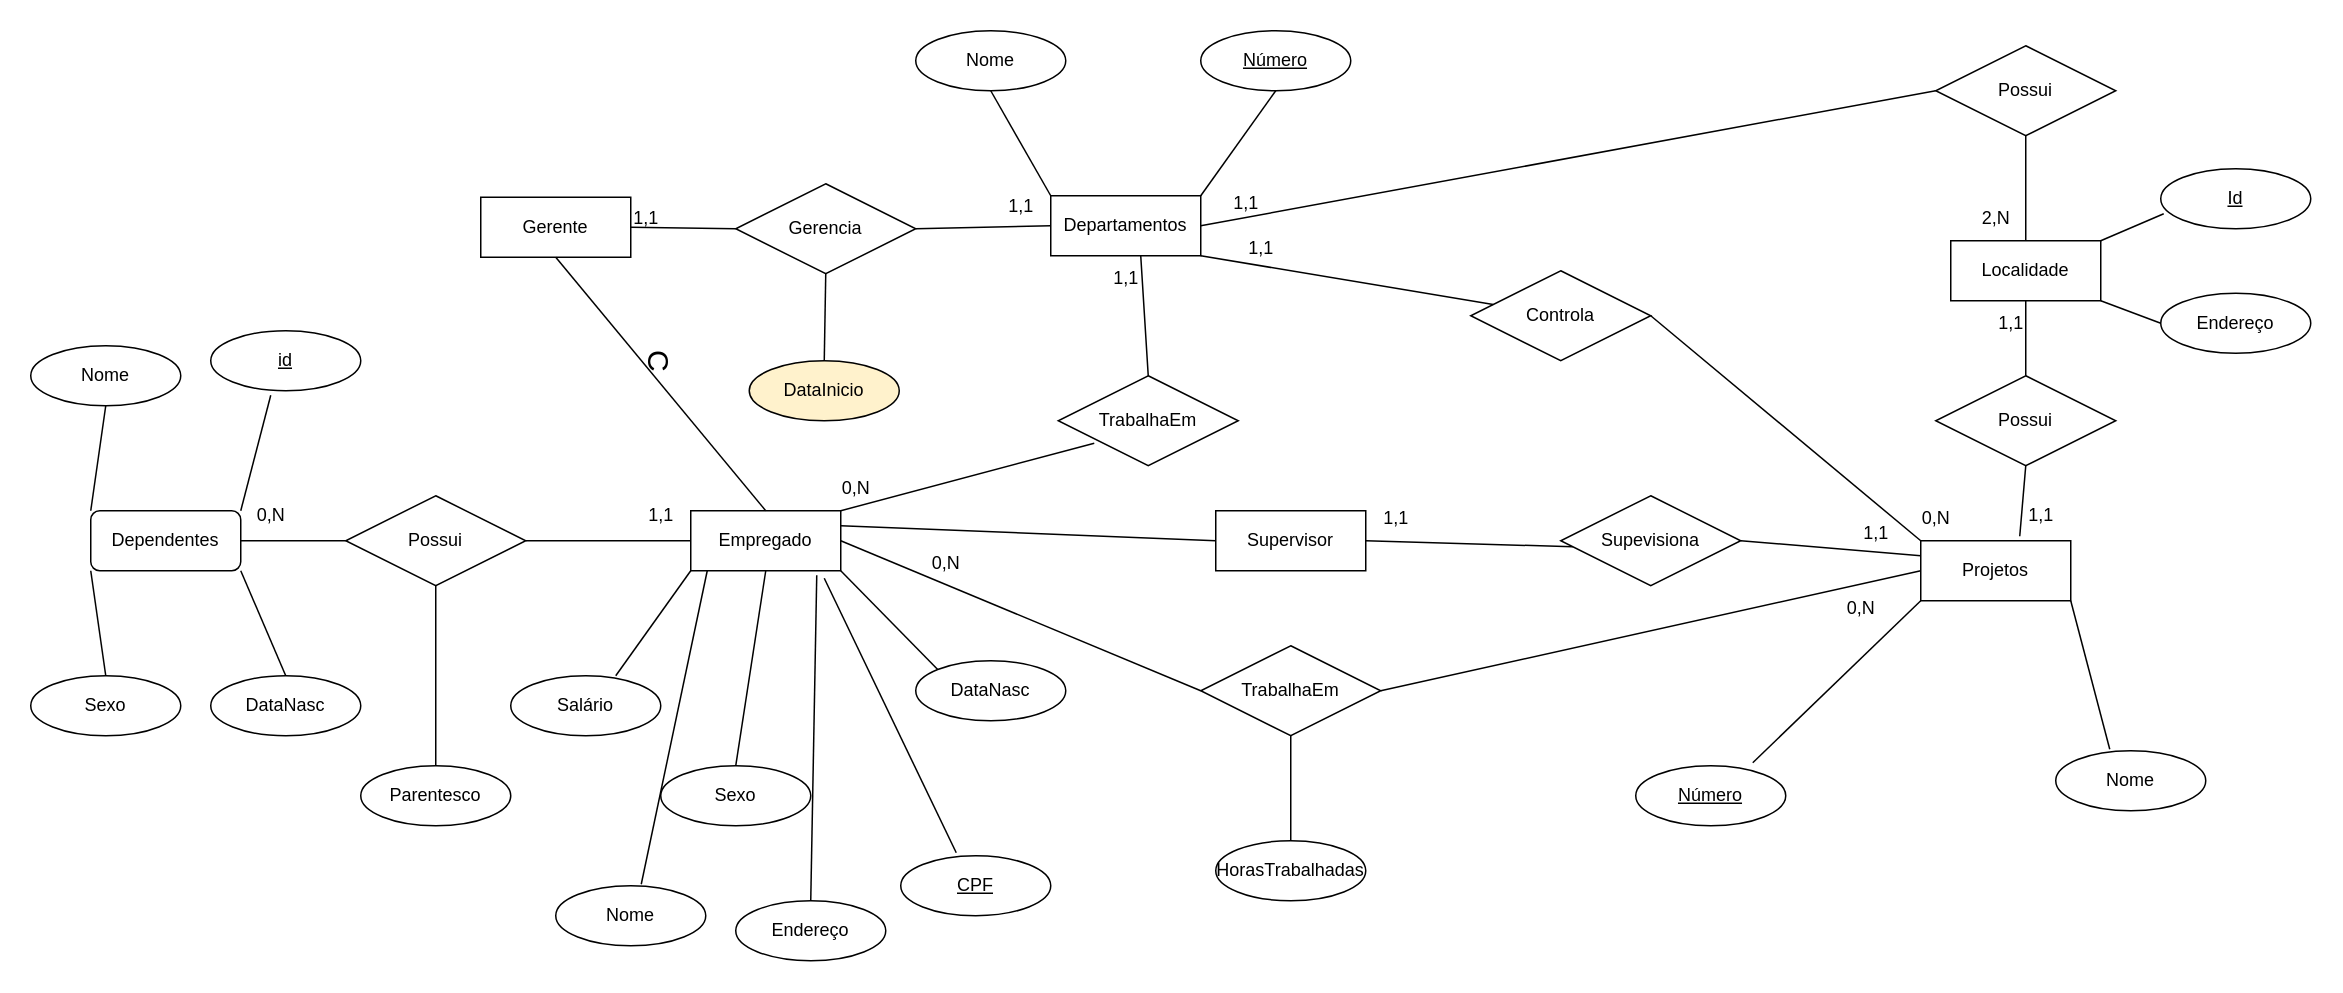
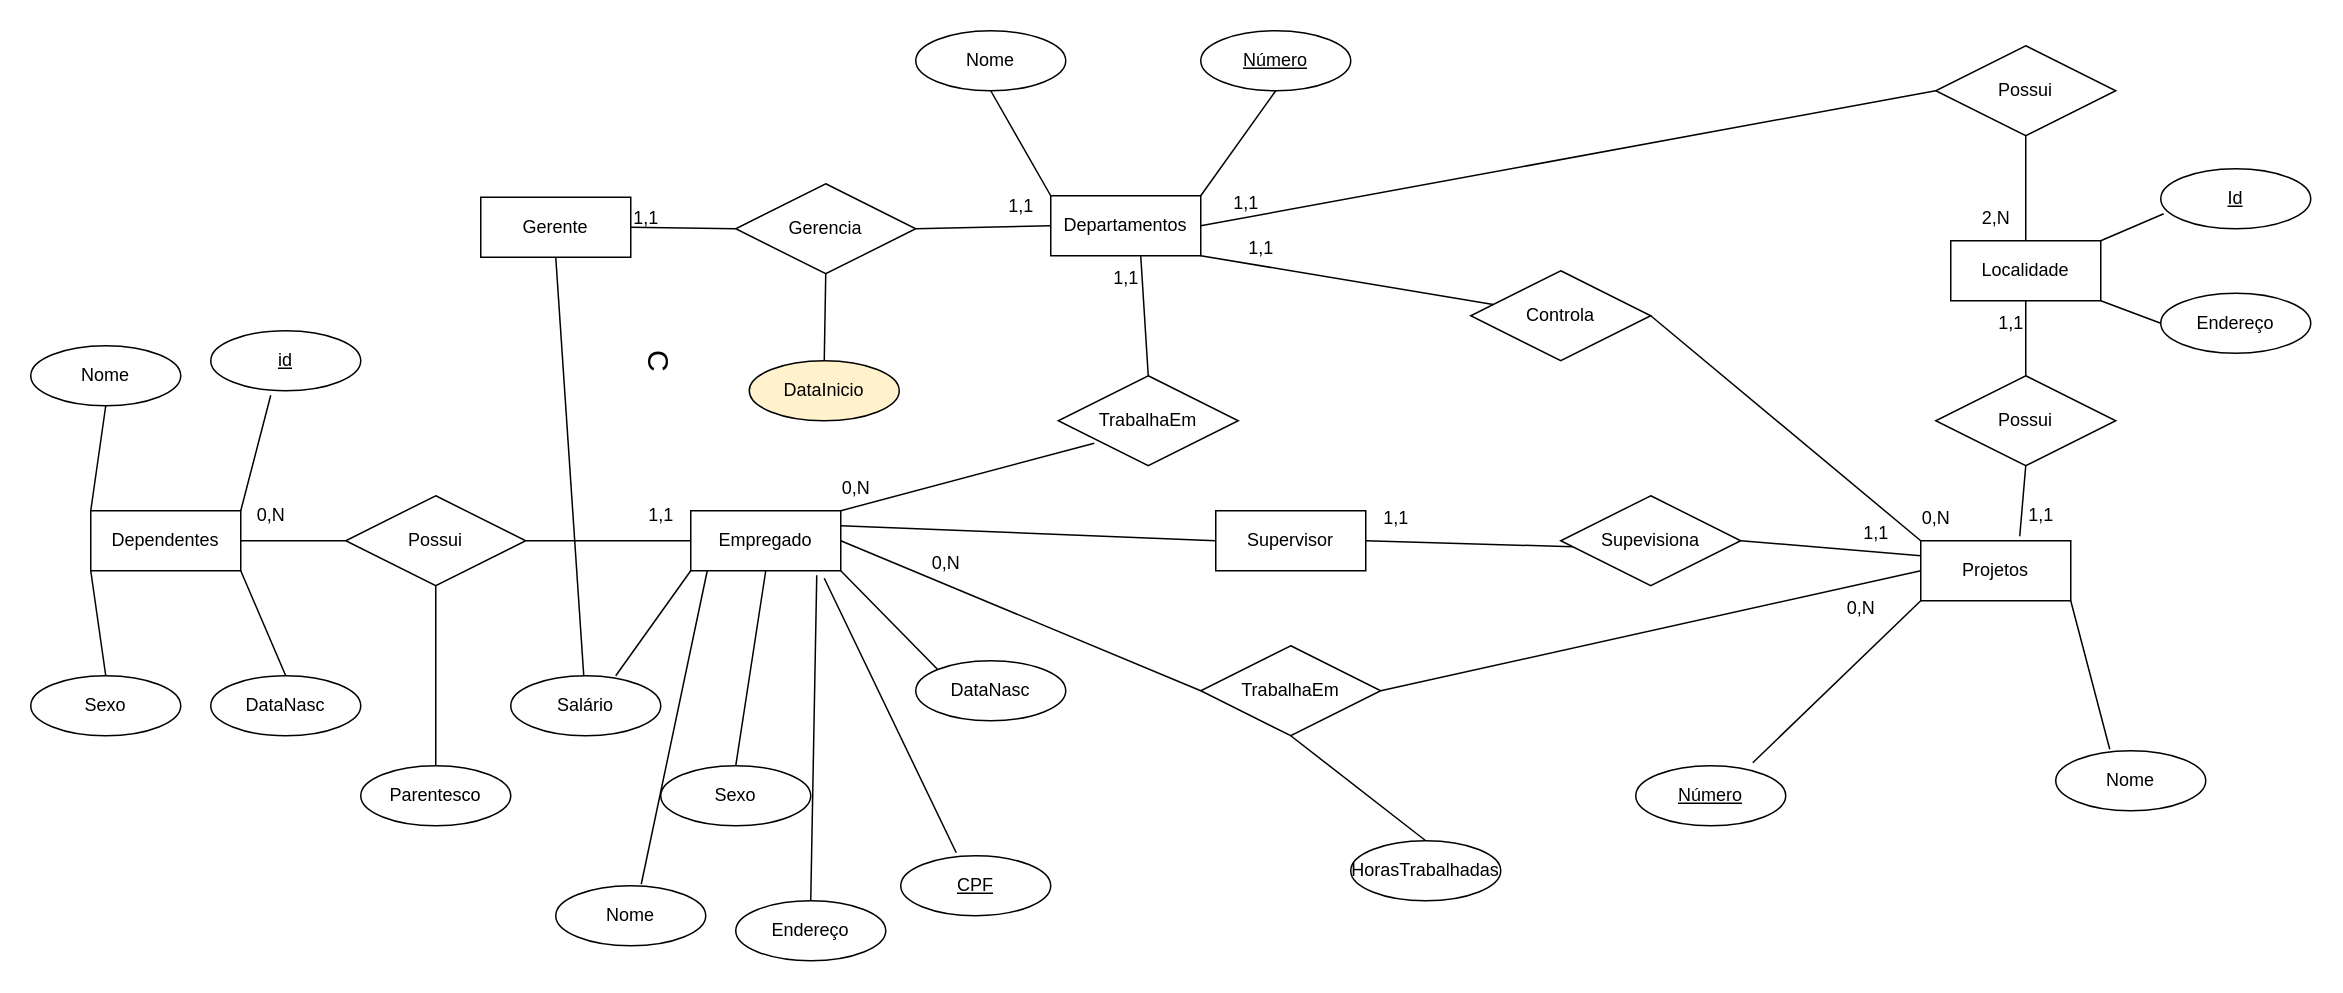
(660, 384) -> (570, 466)
(166, 541) -> (166, 541)
(1291, 871) -> (1426, 871)
